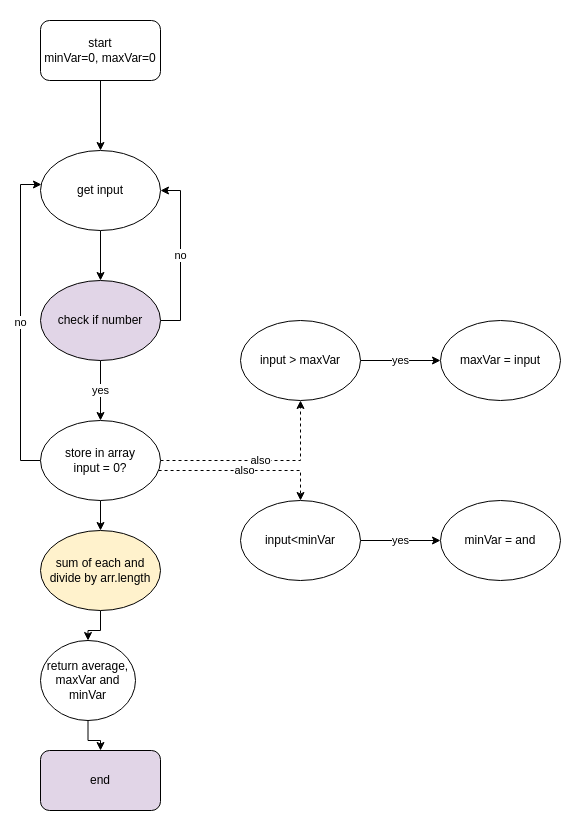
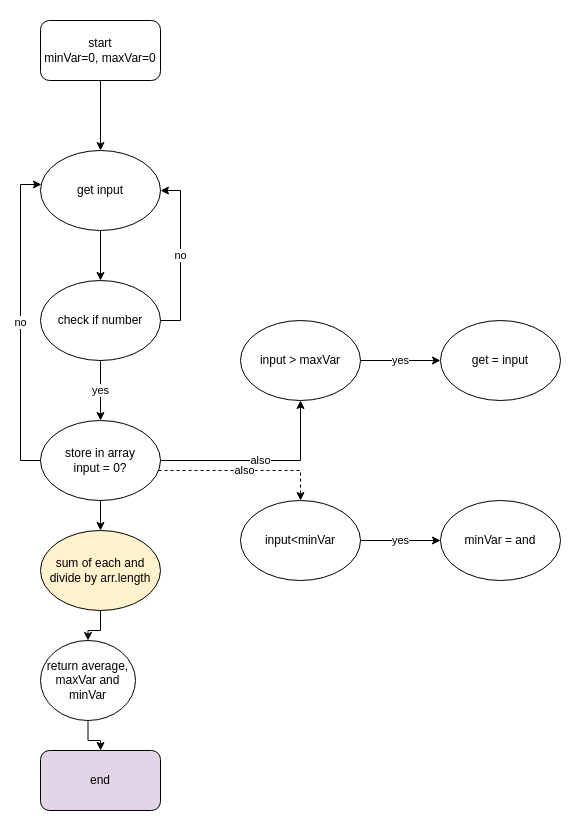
(101, 321) -> (101, 321)
(501, 361) -> (501, 361)
(206, 461) -> (206, 461)
